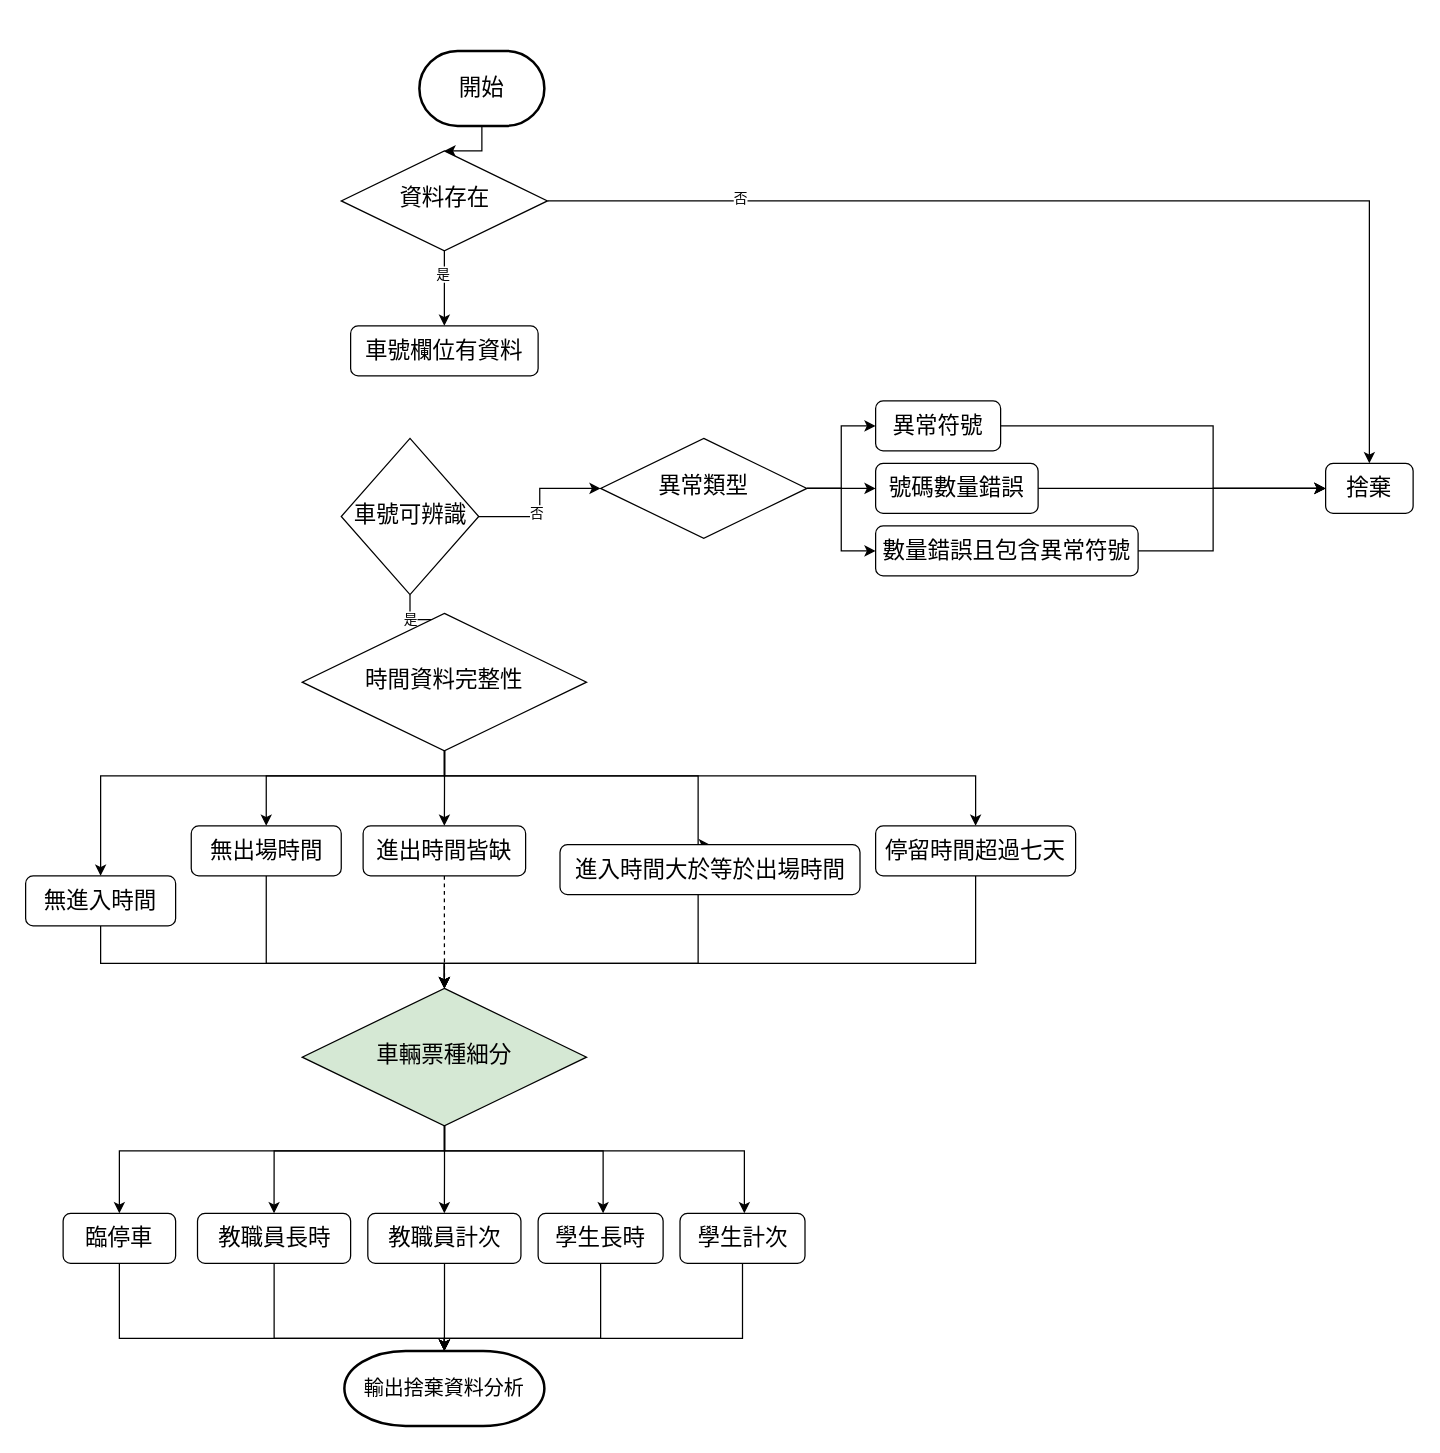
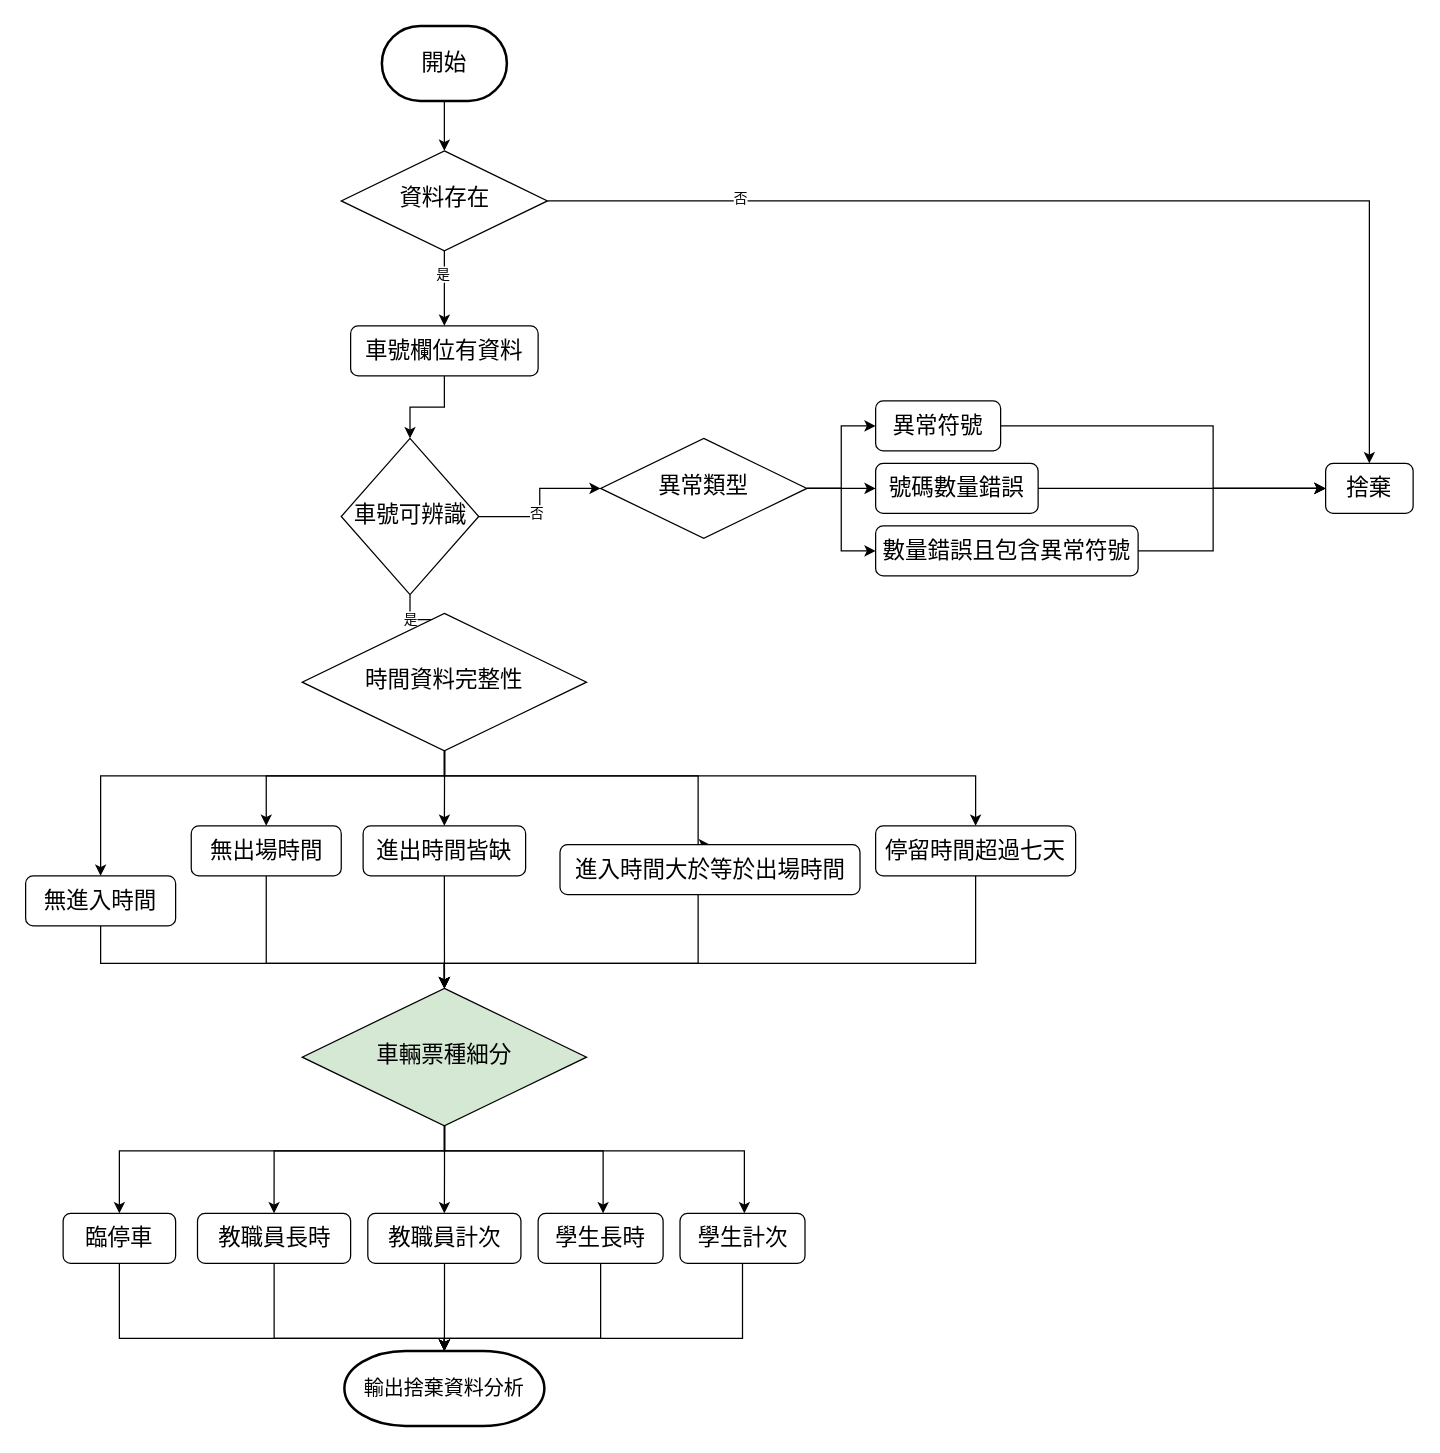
(482, 88) -> (444, 63)
none -> (431, 407)
(444, 918) -> (444, 918)
